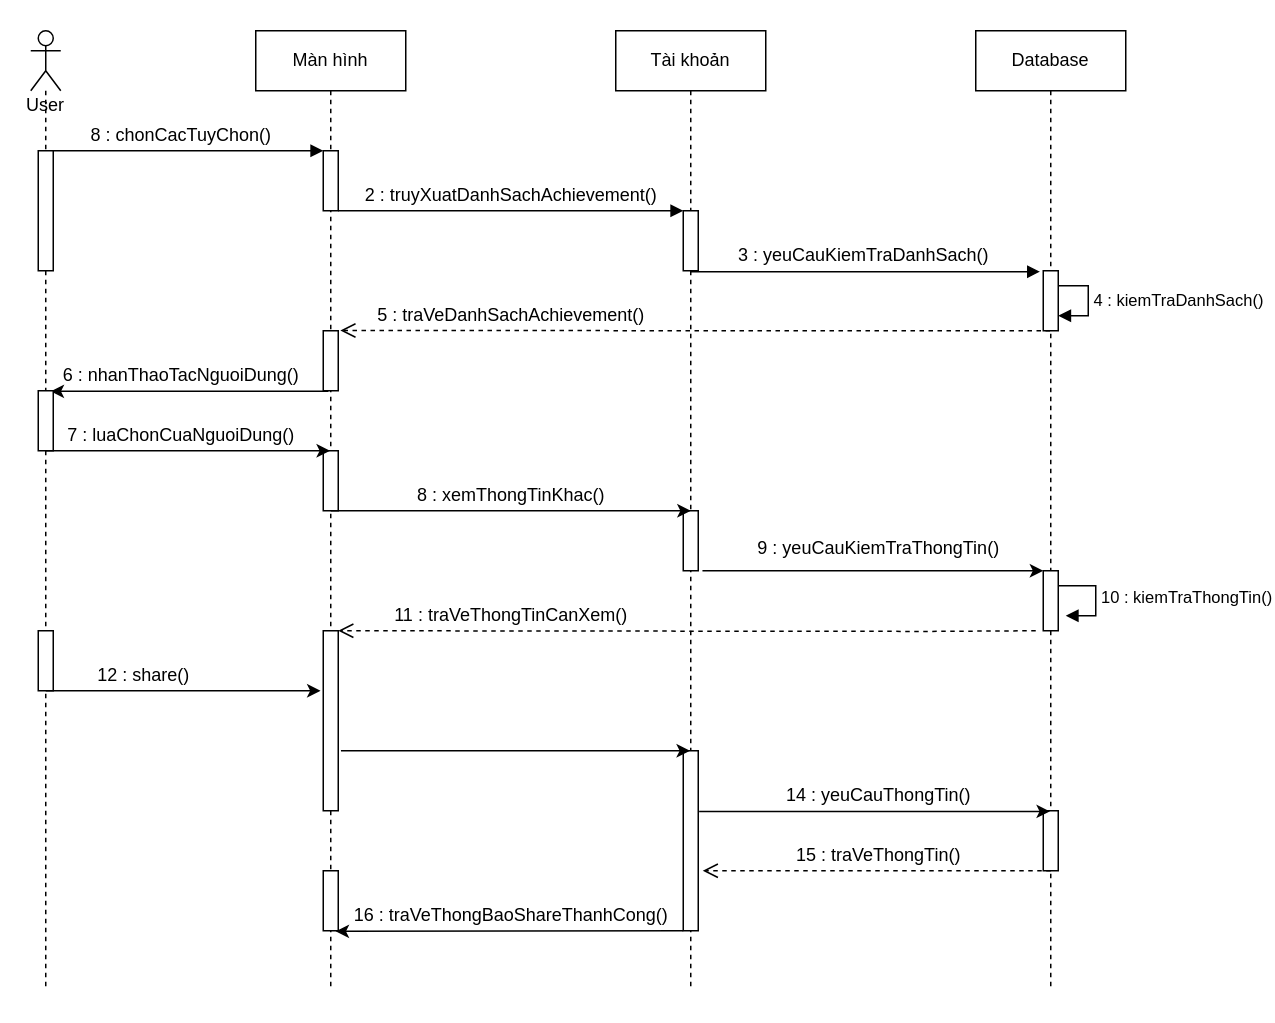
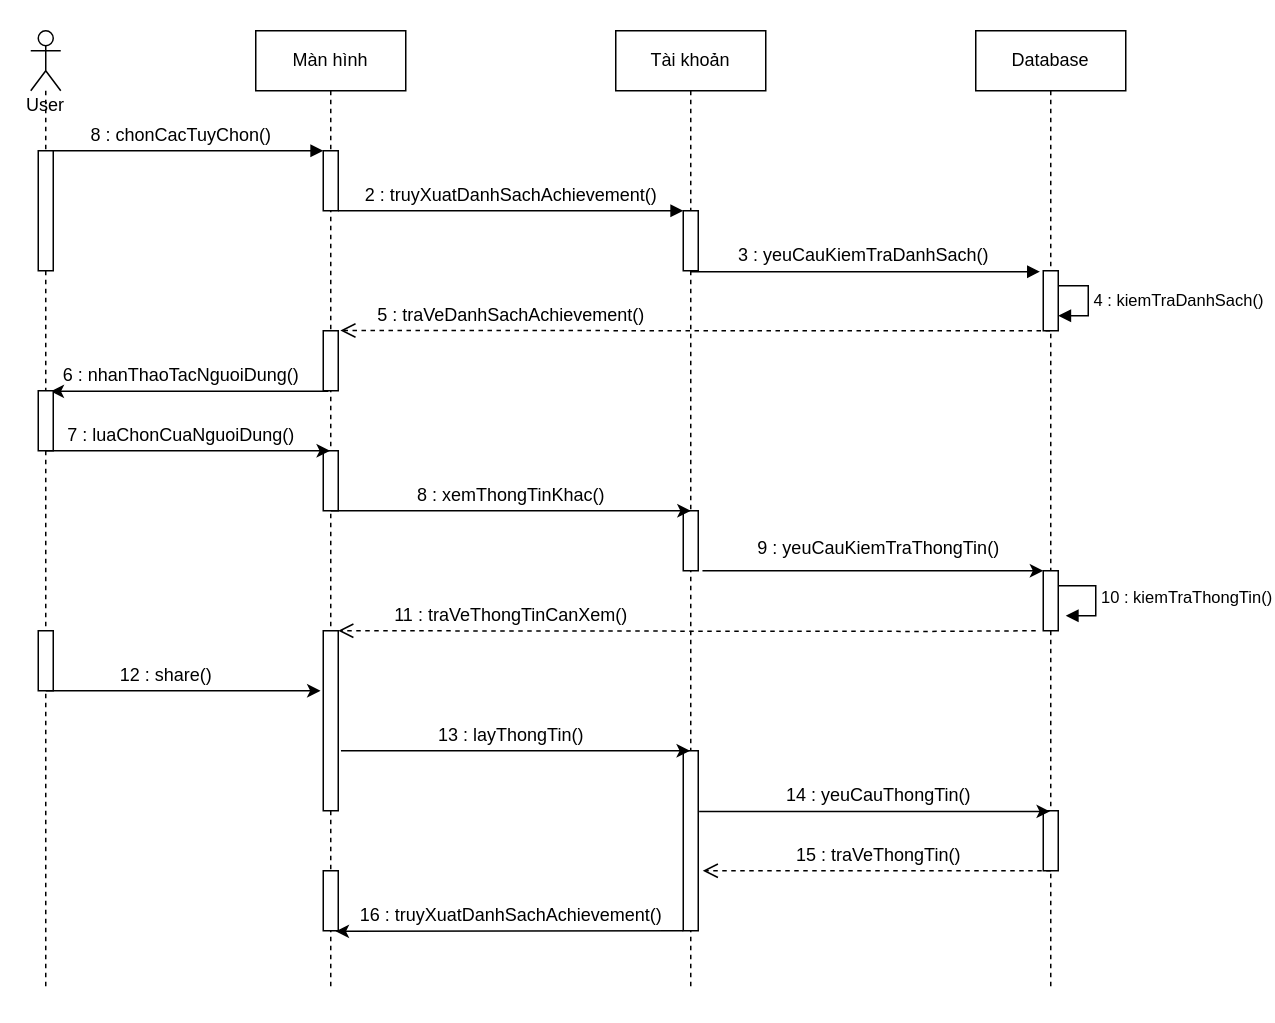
(143, 676) -> (166, 676)
none -> (511, 736)
(512, 916) -> (512, 916)
